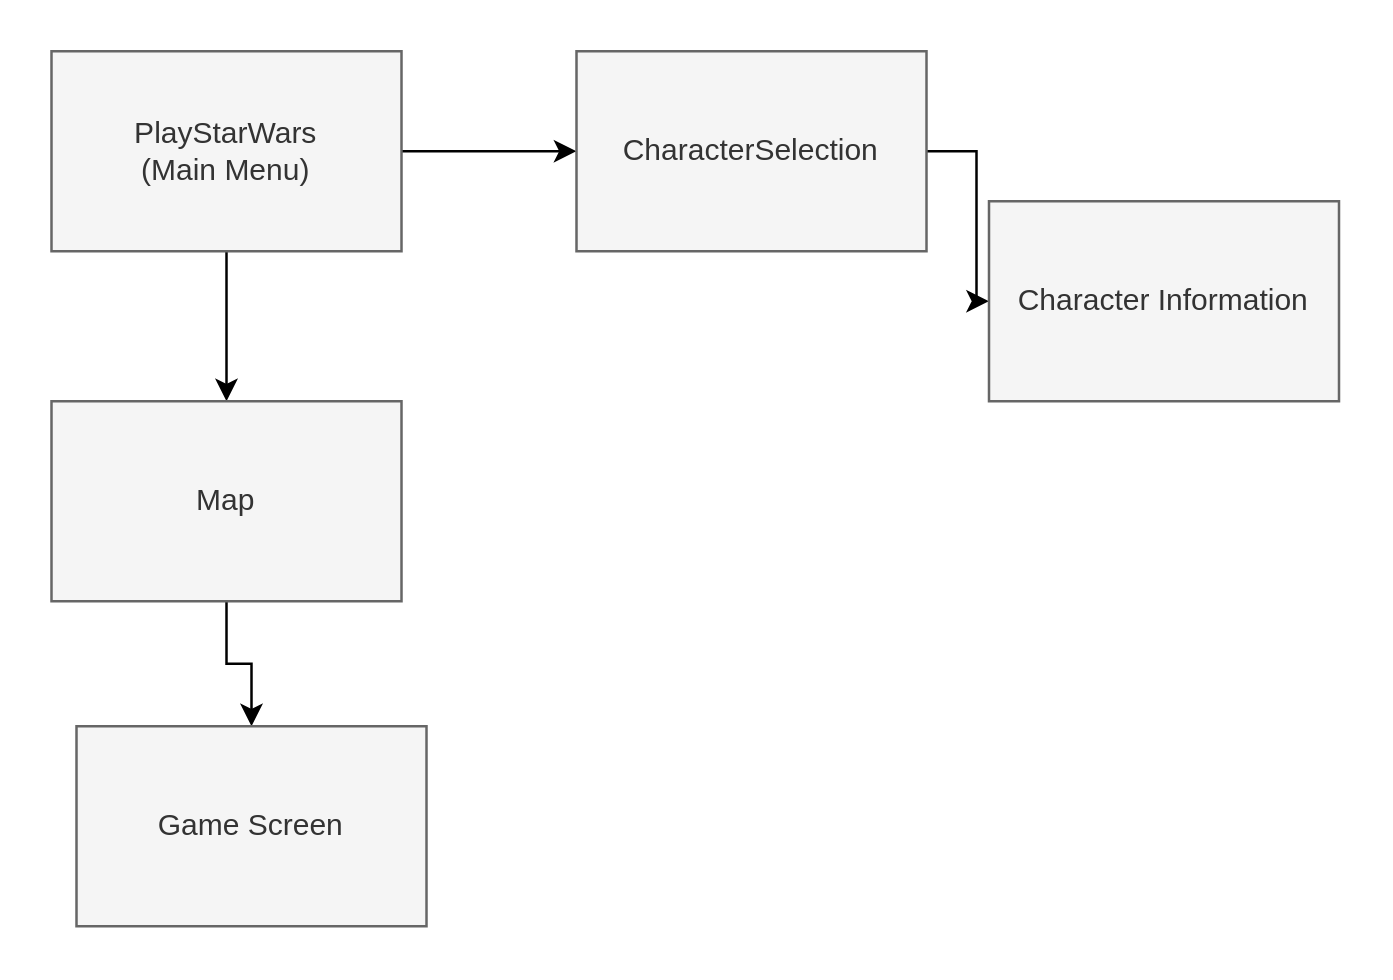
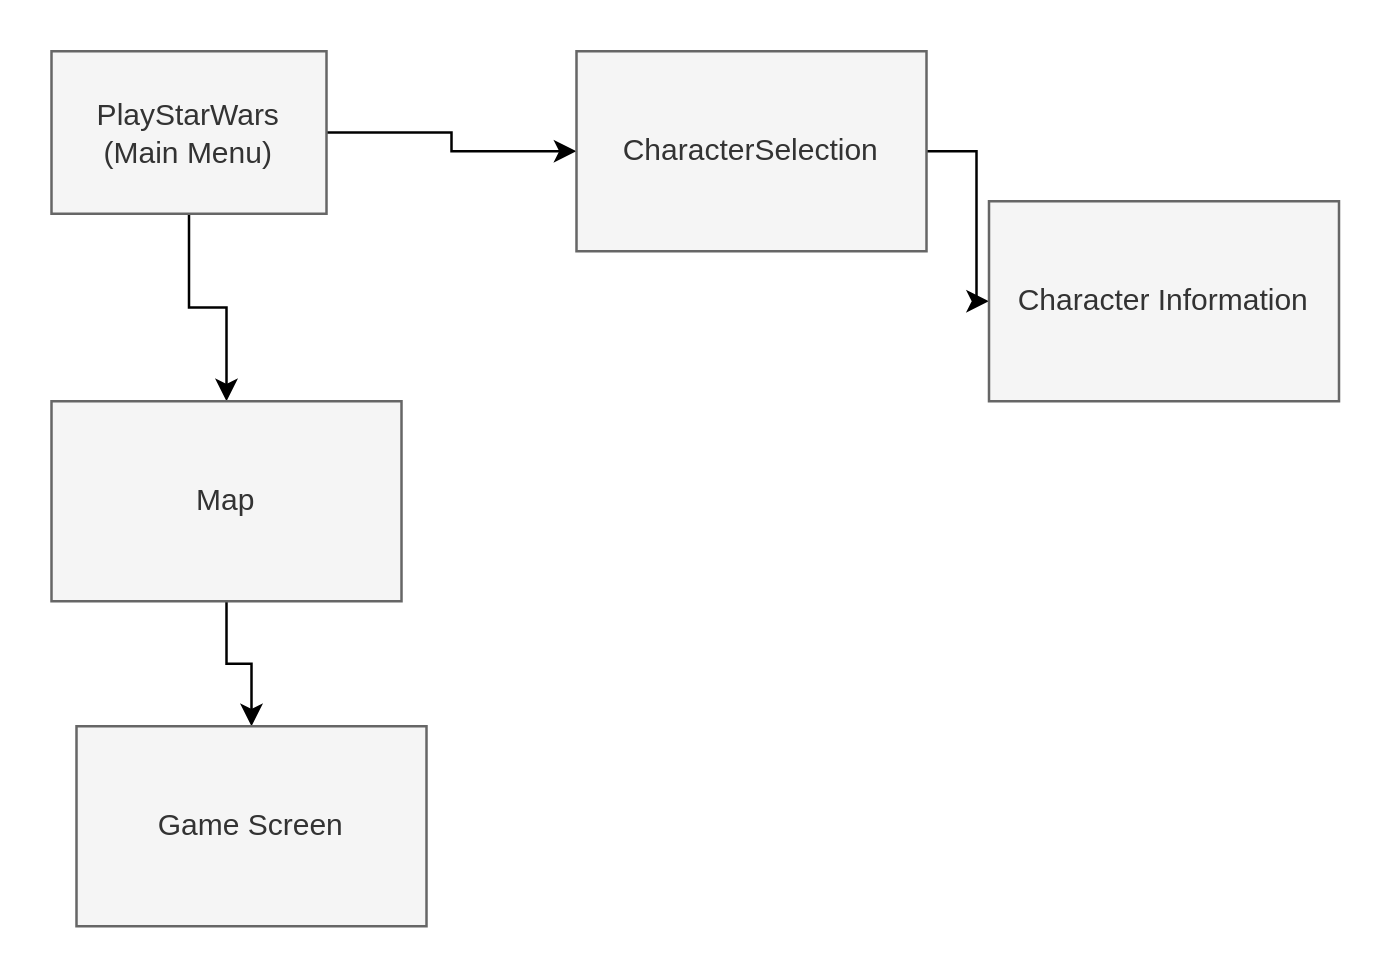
(226, 151) -> (189, 133)
